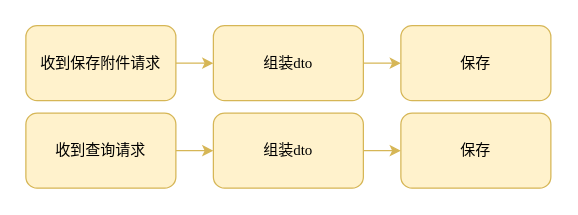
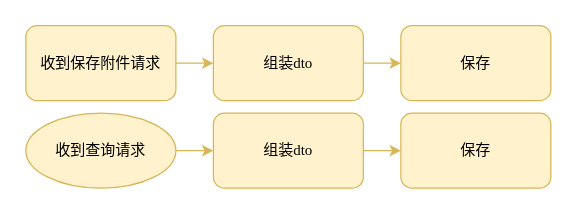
(101, 151) -> (101, 151)
